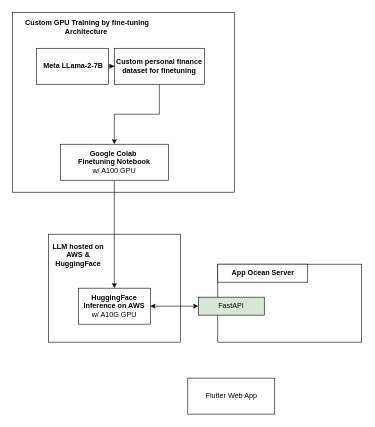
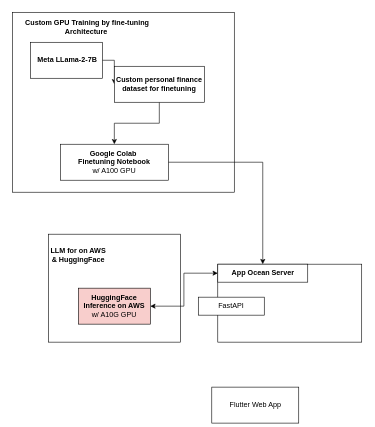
(72, 66) -> (66, 60)
(159, 66) -> (159, 84)
(78, 255) -> (78, 255)
(114, 282) -> (262, 162)
(114, 306) -> (114, 306)
(192, 306) -> (184, 273)
(231, 306) -> (231, 306)
(231, 396) -> (255, 405)
